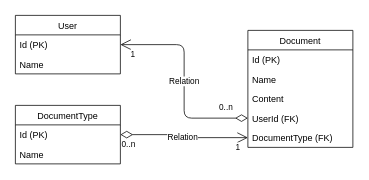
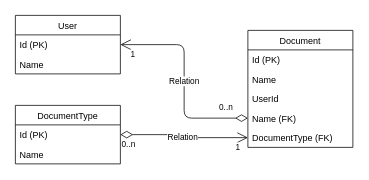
(270, 99) -> (267, 99)
(279, 119) -> (274, 119)
